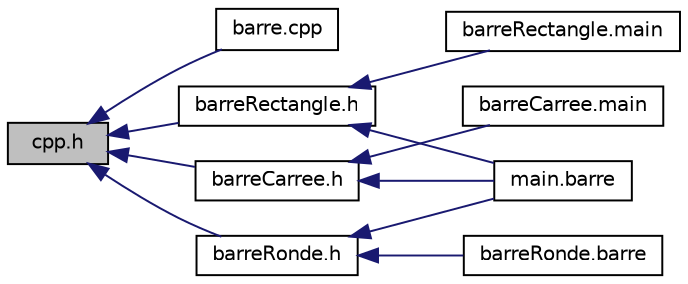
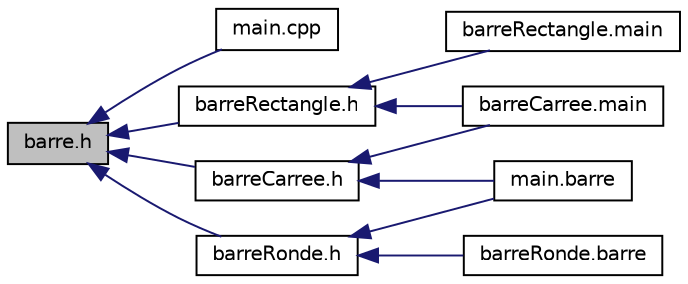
(277, 29) -> (277, 29)
(58, 143) -> (58, 143)
(444, 150) -> (429, 106)
